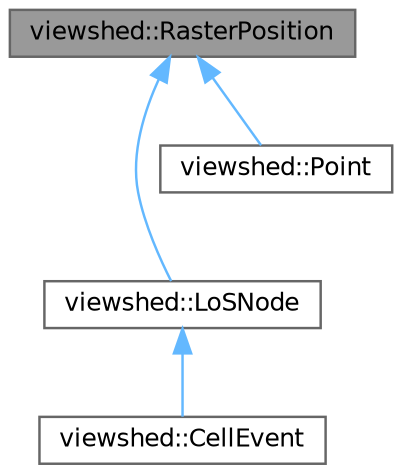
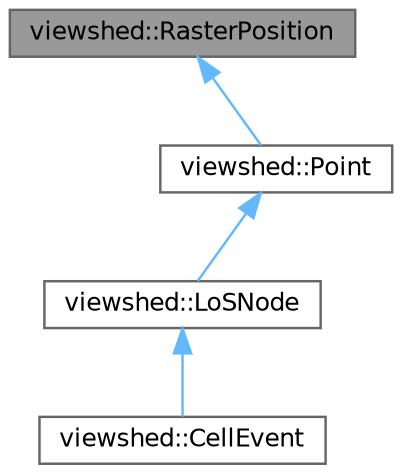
(137, 181) -> (222, 247)
